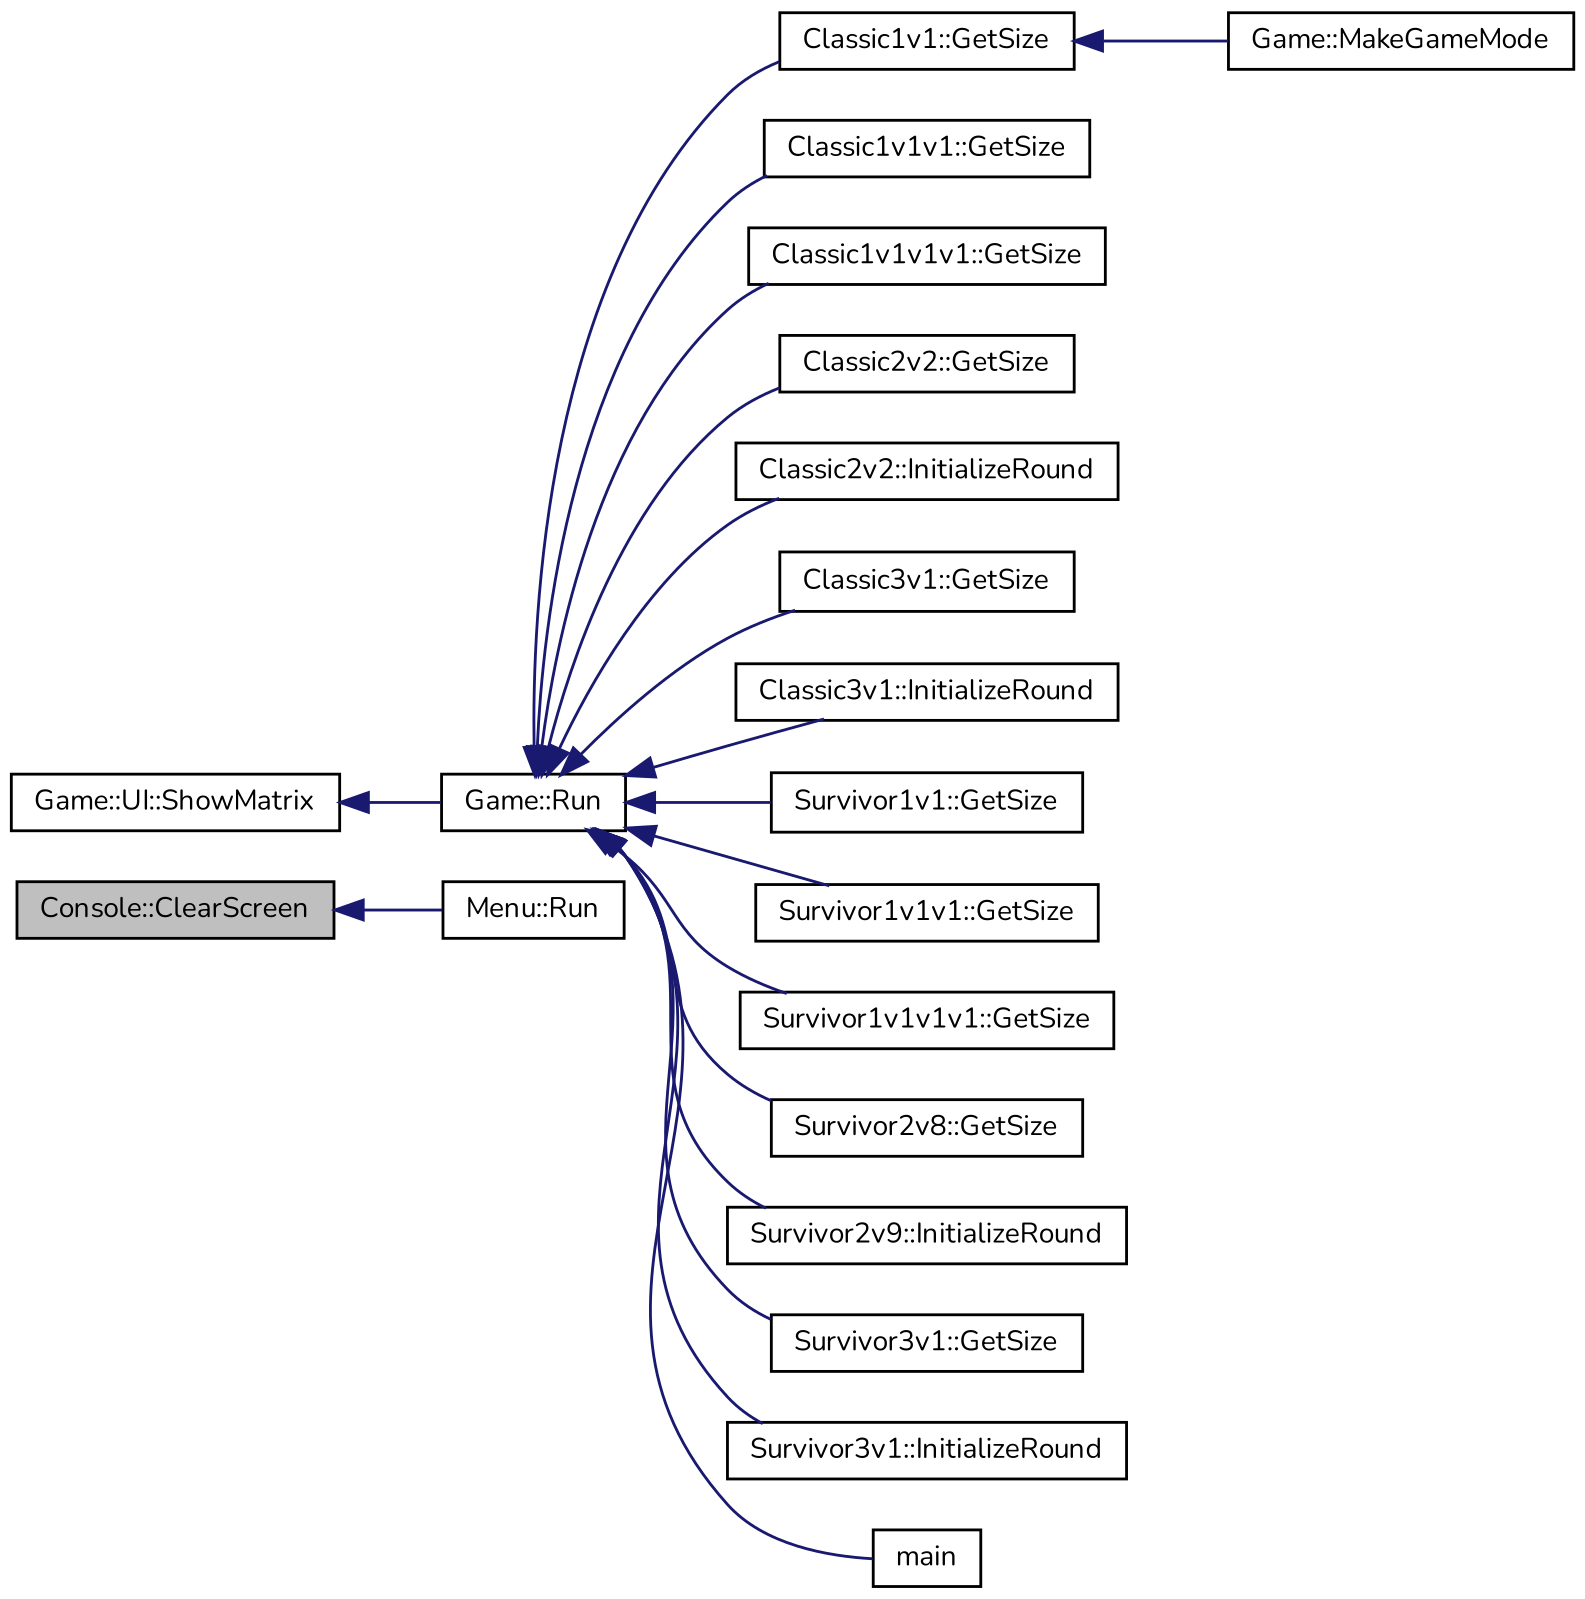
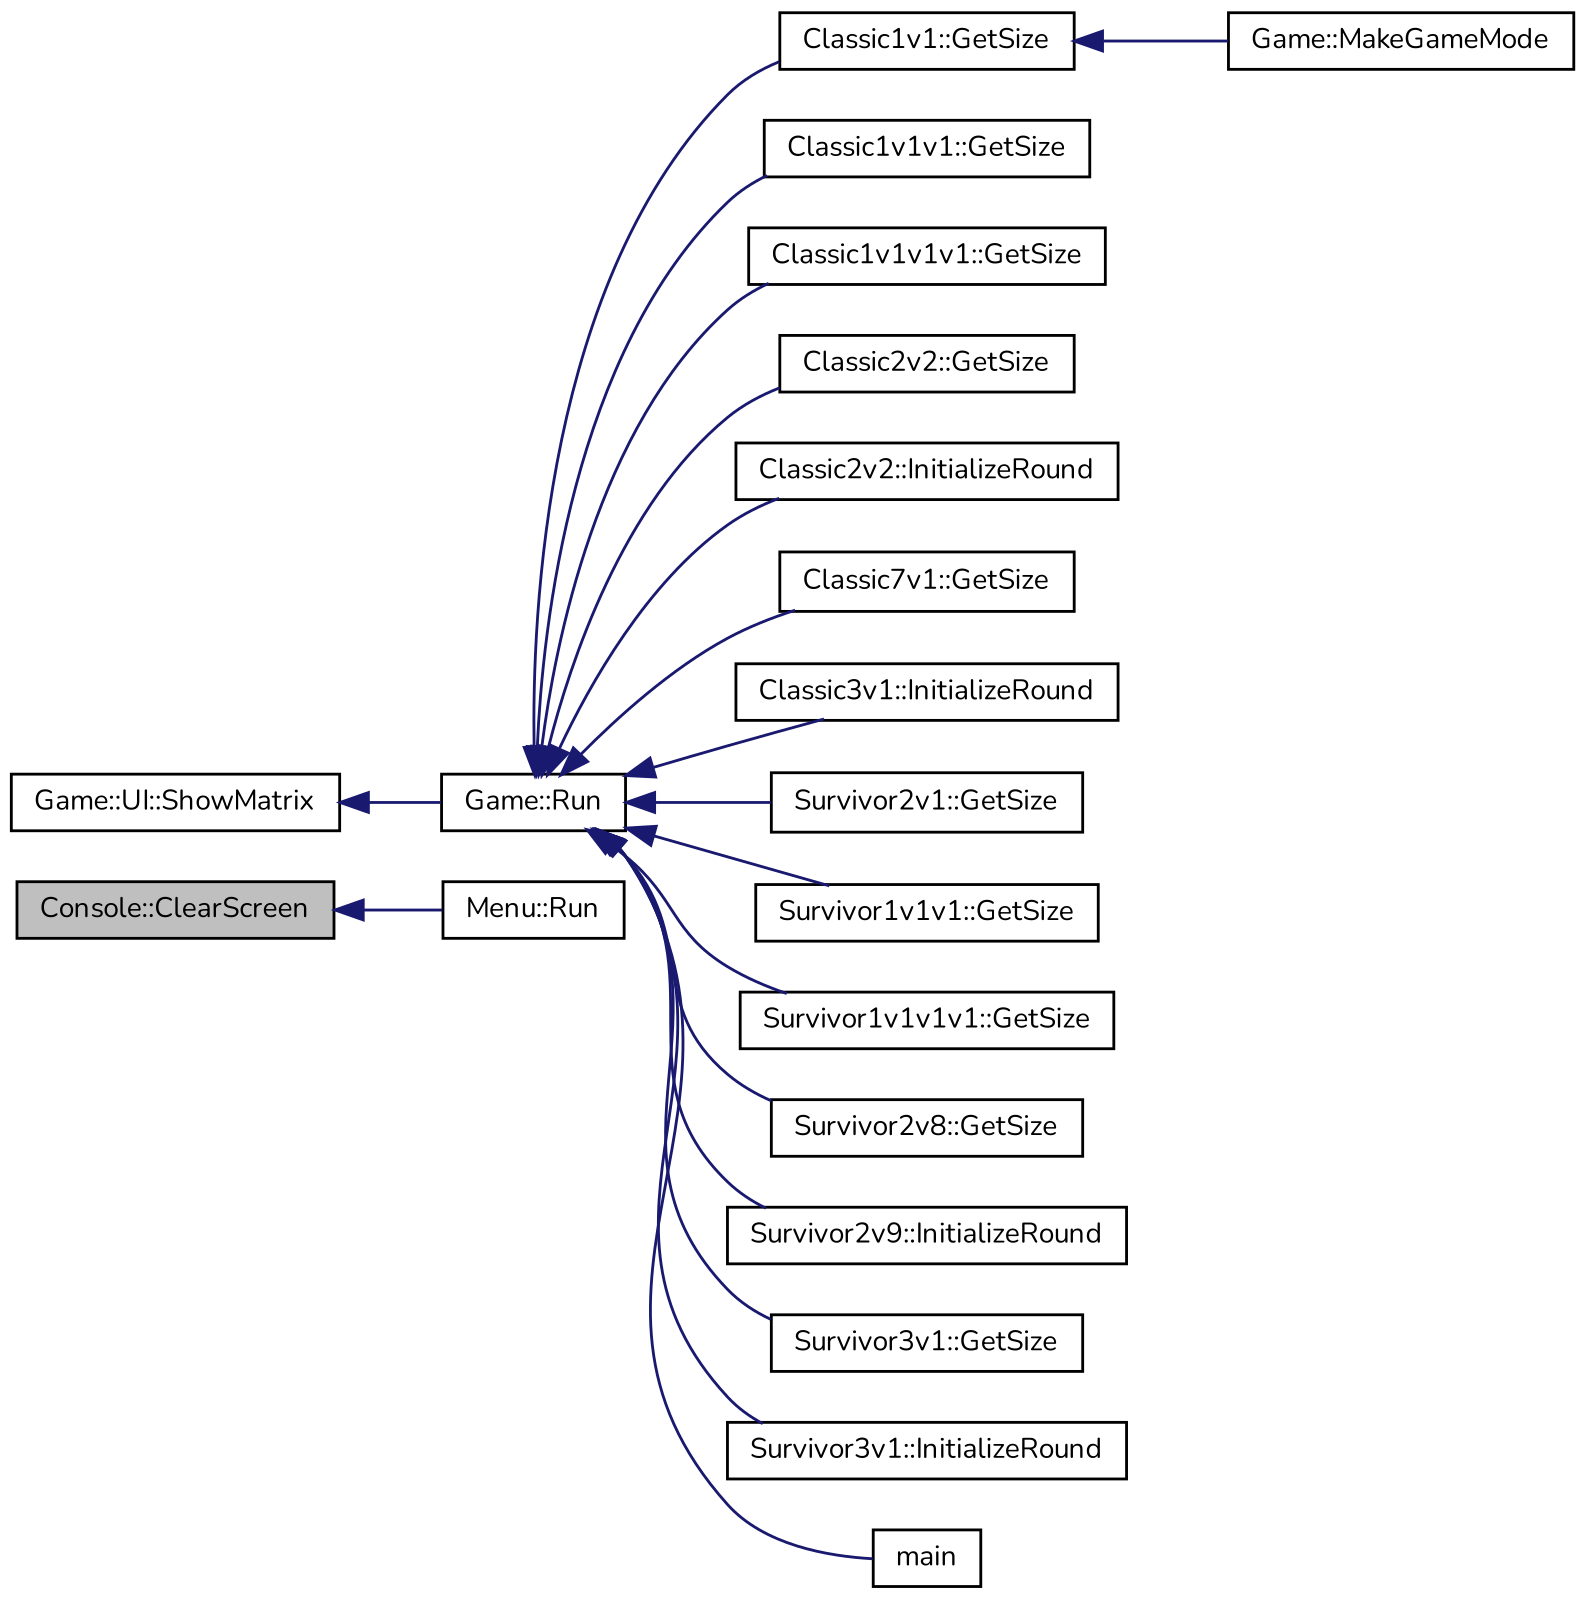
(927, 582) -> (927, 582)
(927, 802) -> (927, 802)
